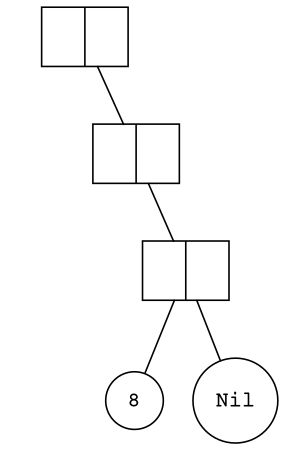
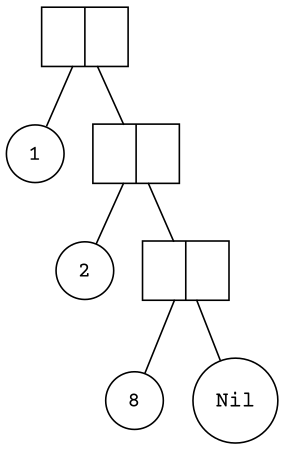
none -> (35, 154)
none -> (85, 271)
